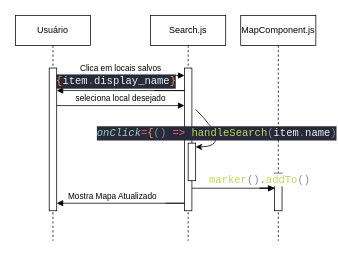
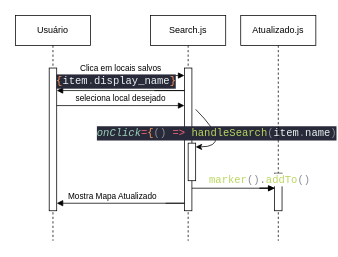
(278, 30) -> (278, 30)
